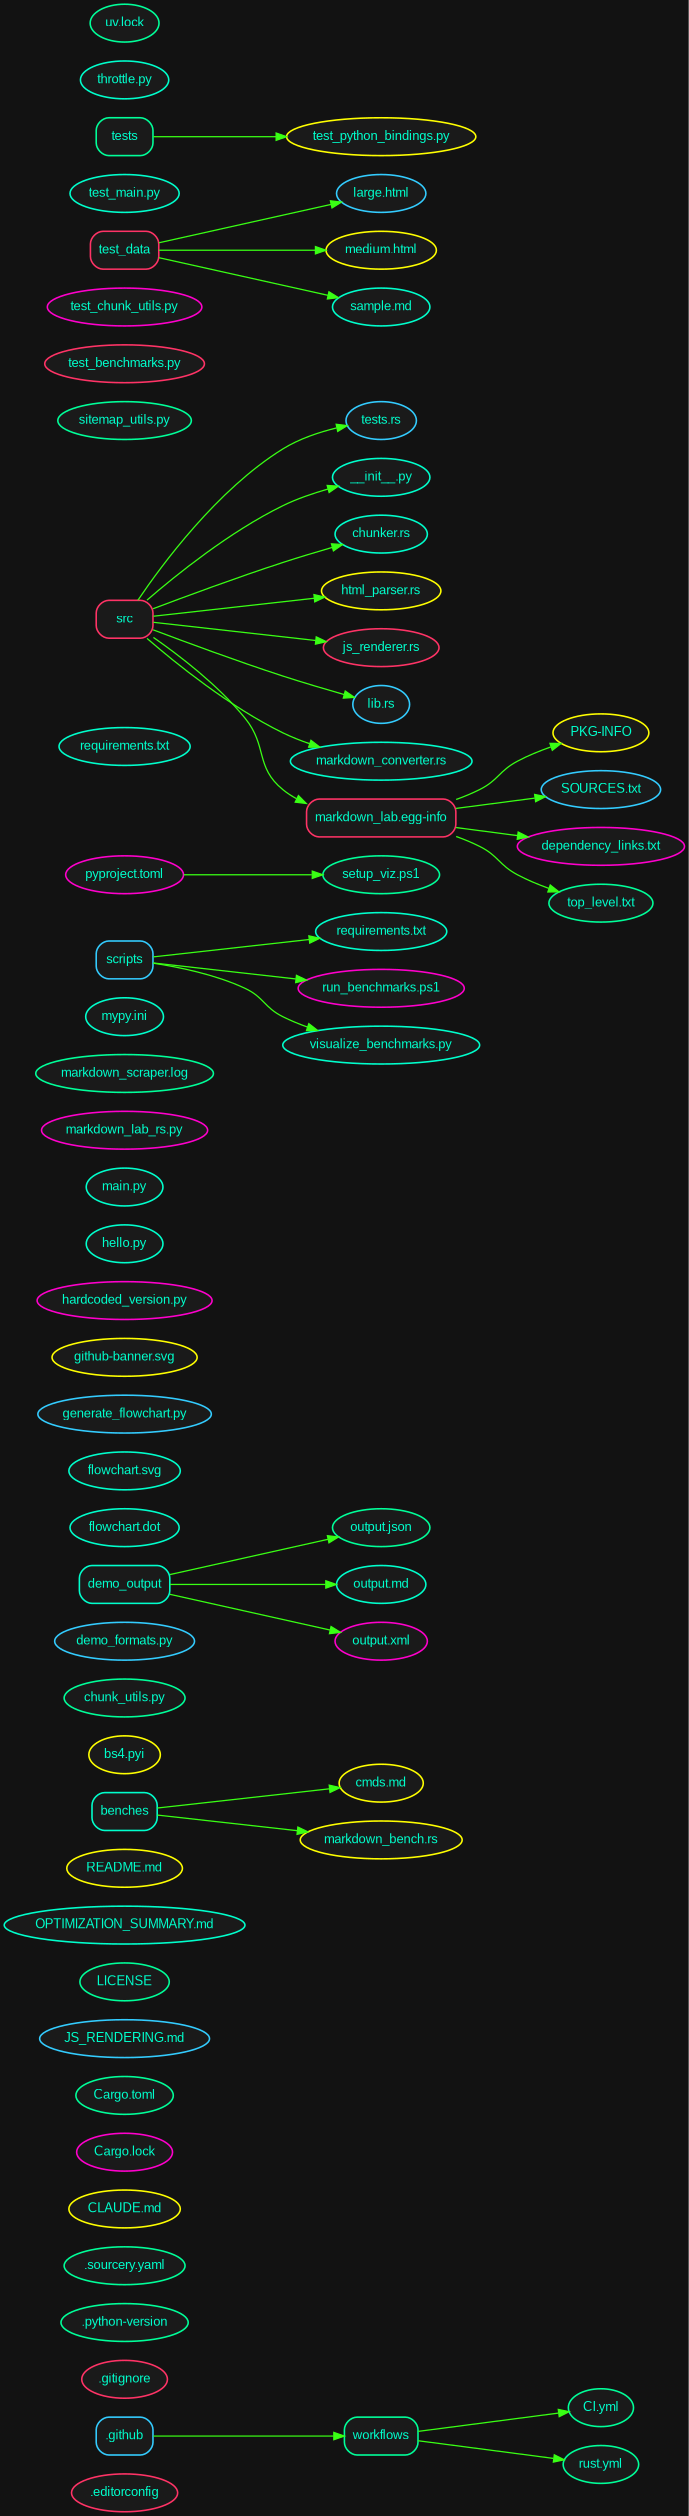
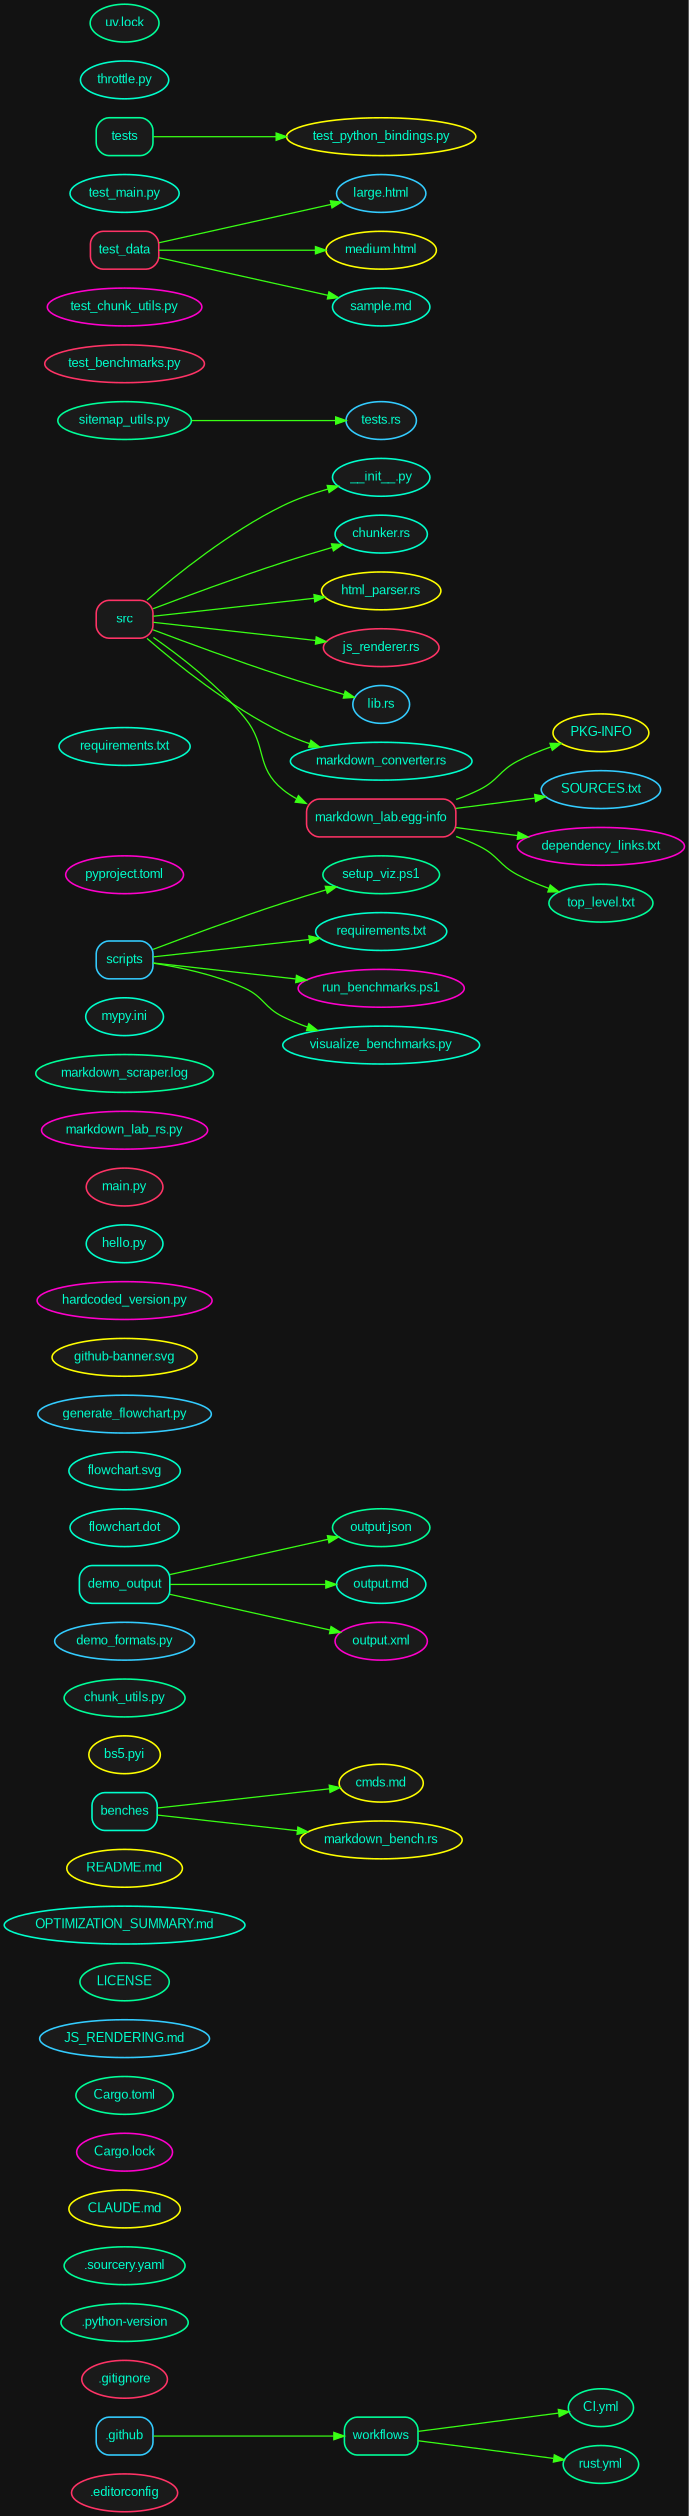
(223, 497) -> (263, 421)
(248, 875) -> (239, 918)
(125, 1187) -> (125, 1187)
(125, 1755) -> (125, 1755)
